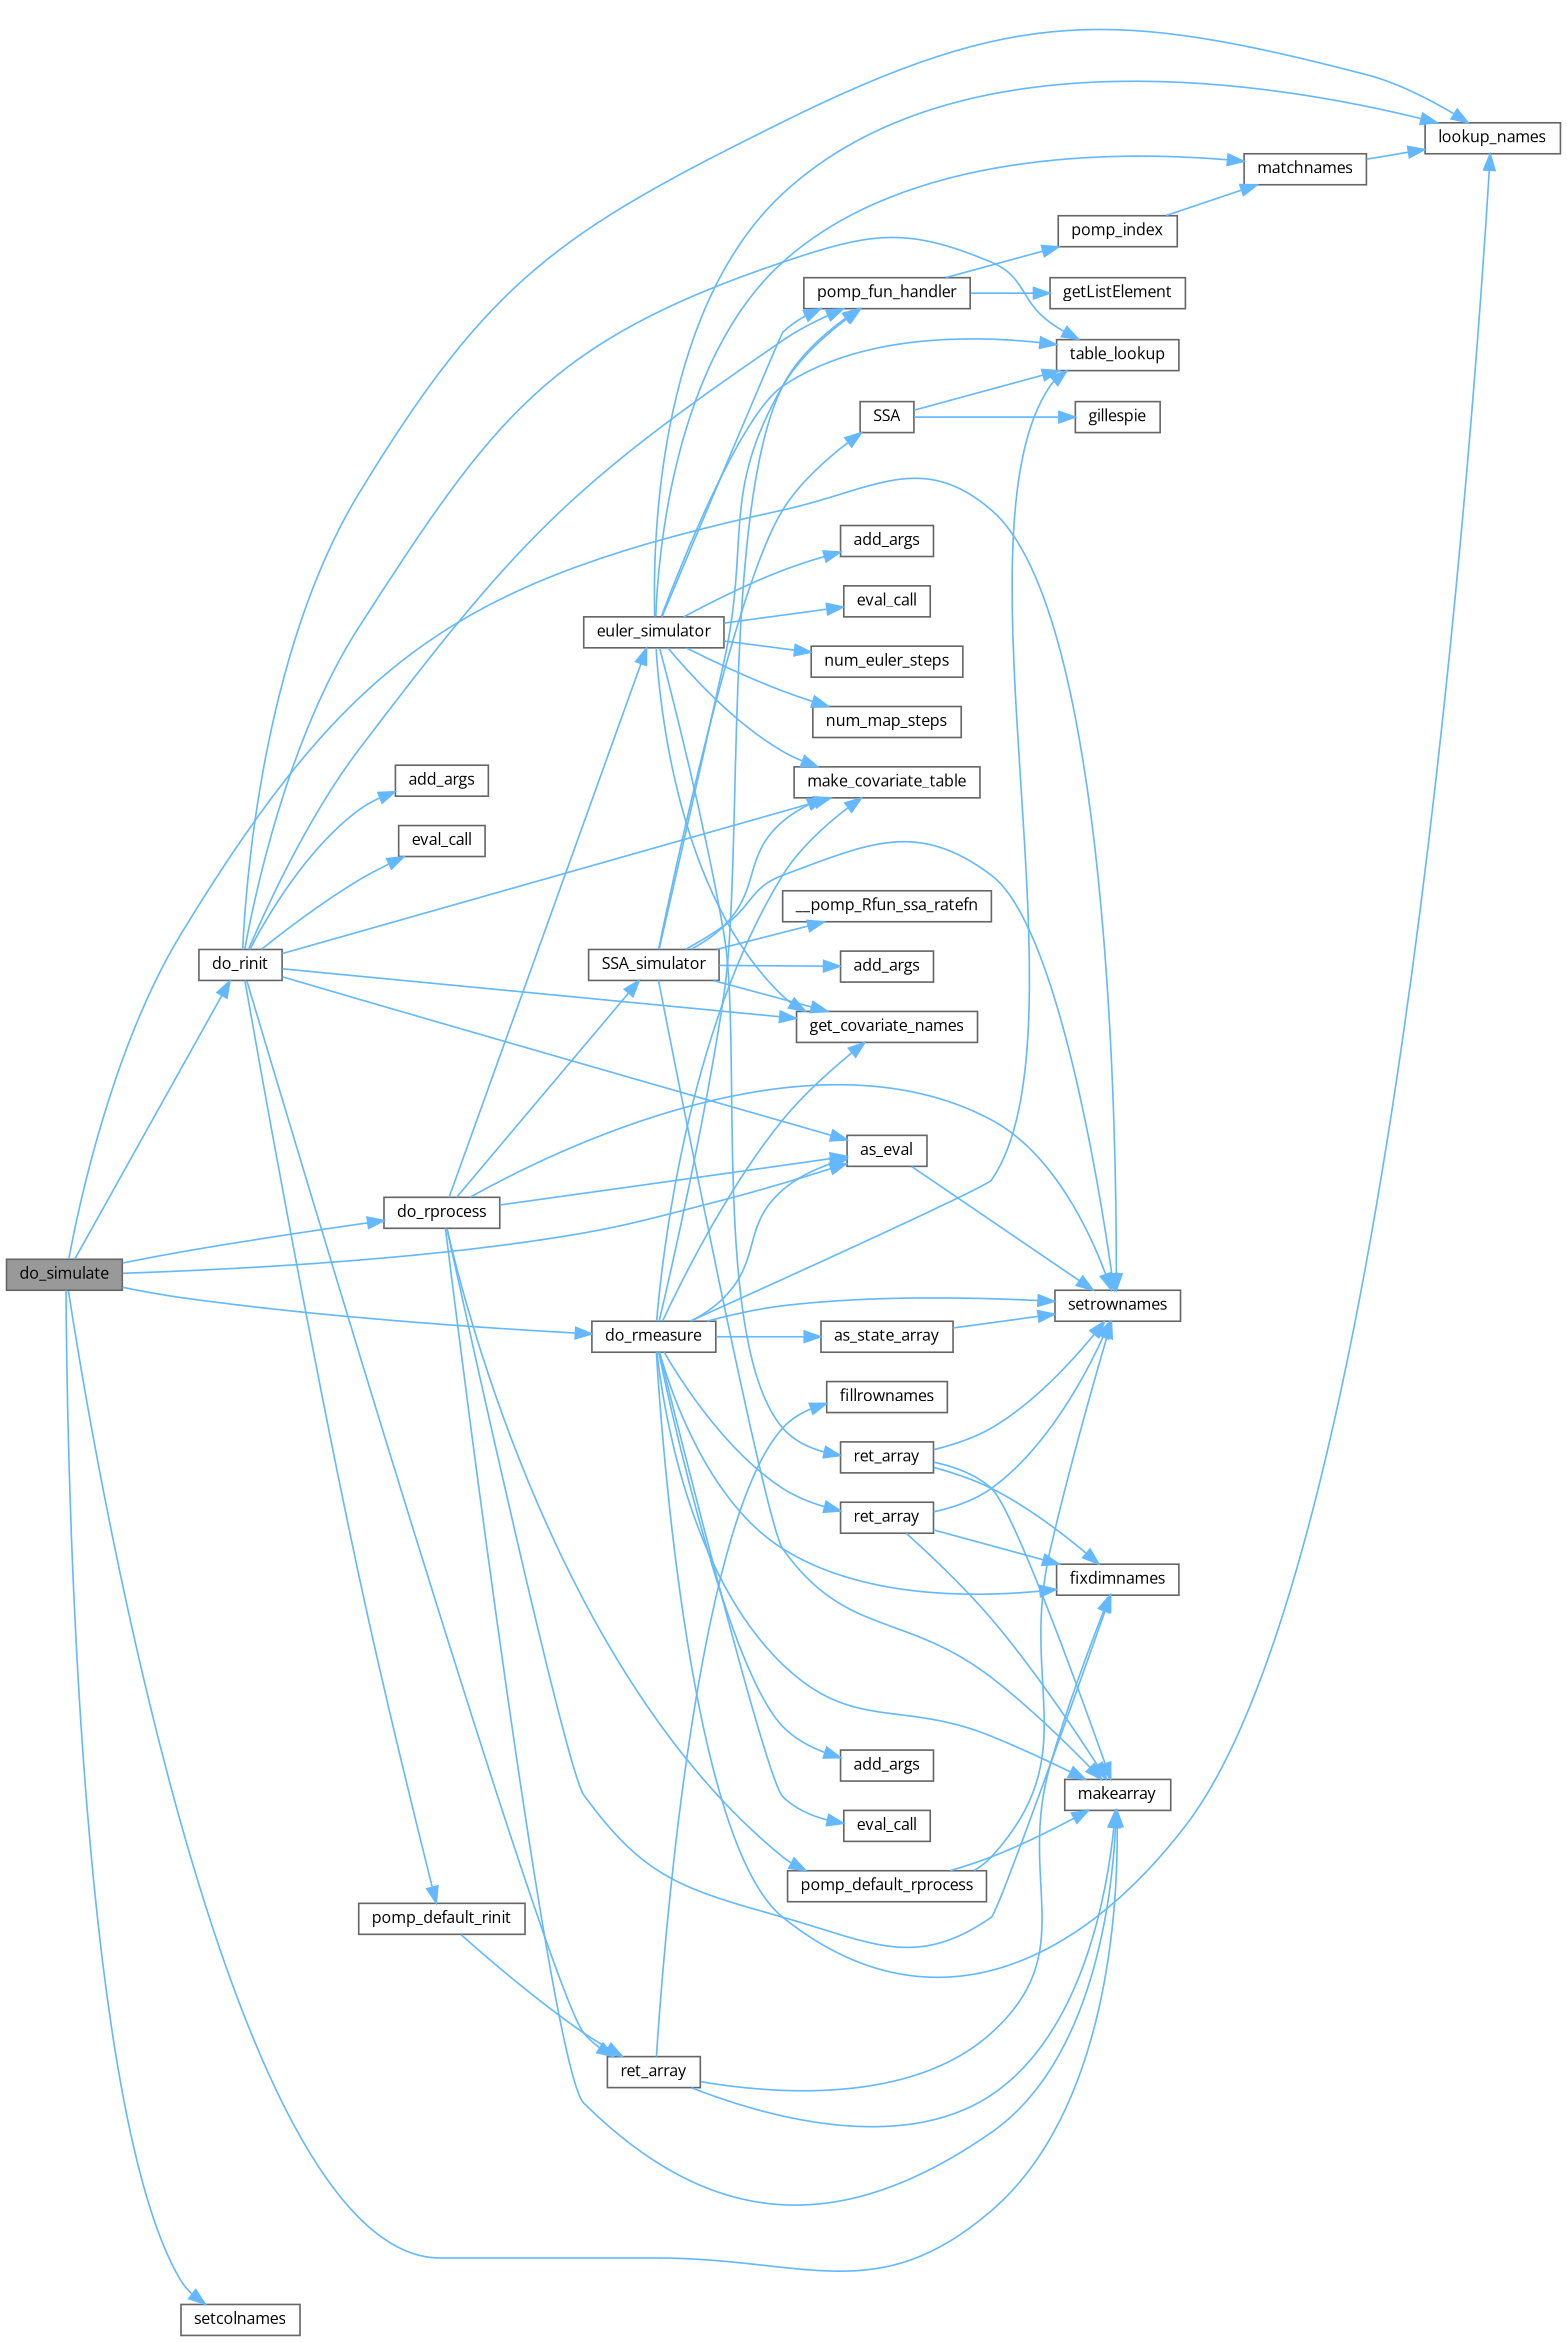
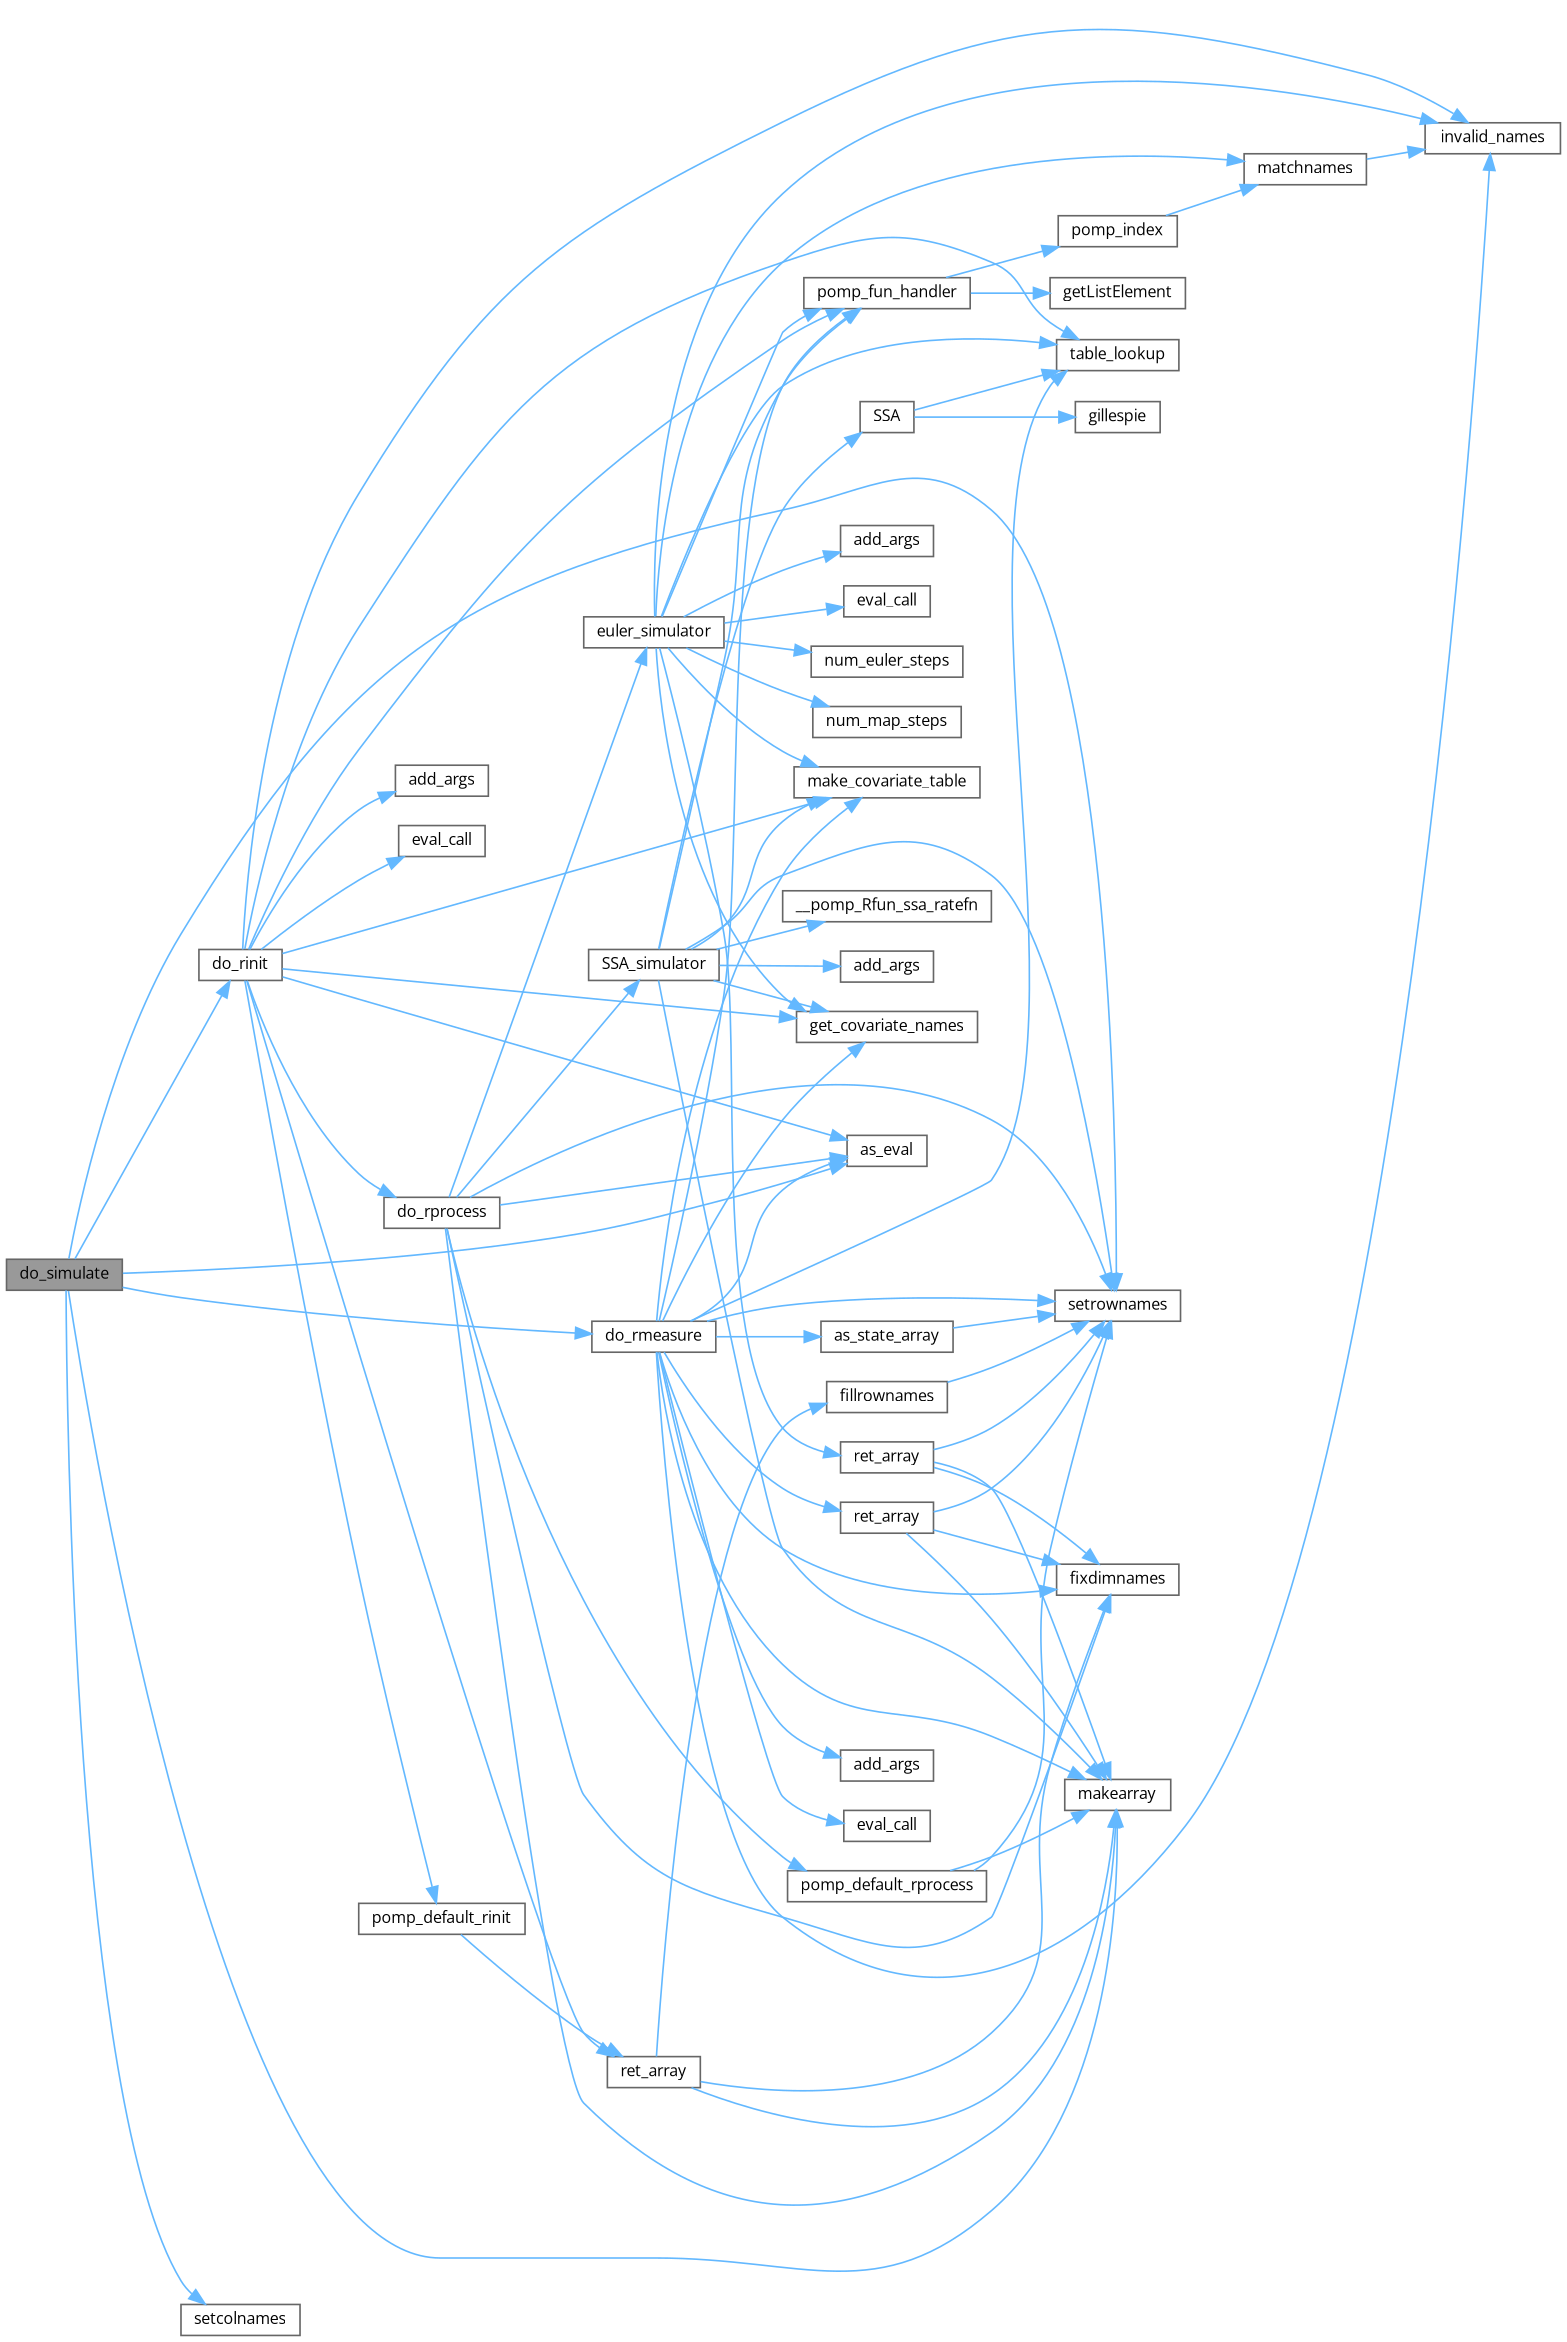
(1493, 138) -> (1493, 138)
(996, 1224) -> (1012, 1359)
(245, 1241) -> (299, 1095)
